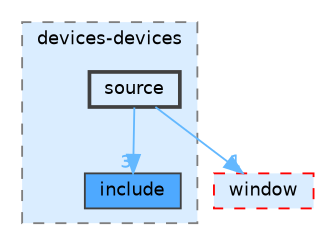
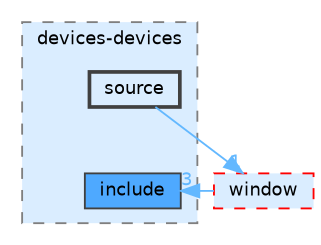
(134, 131) -> (208, 191)
